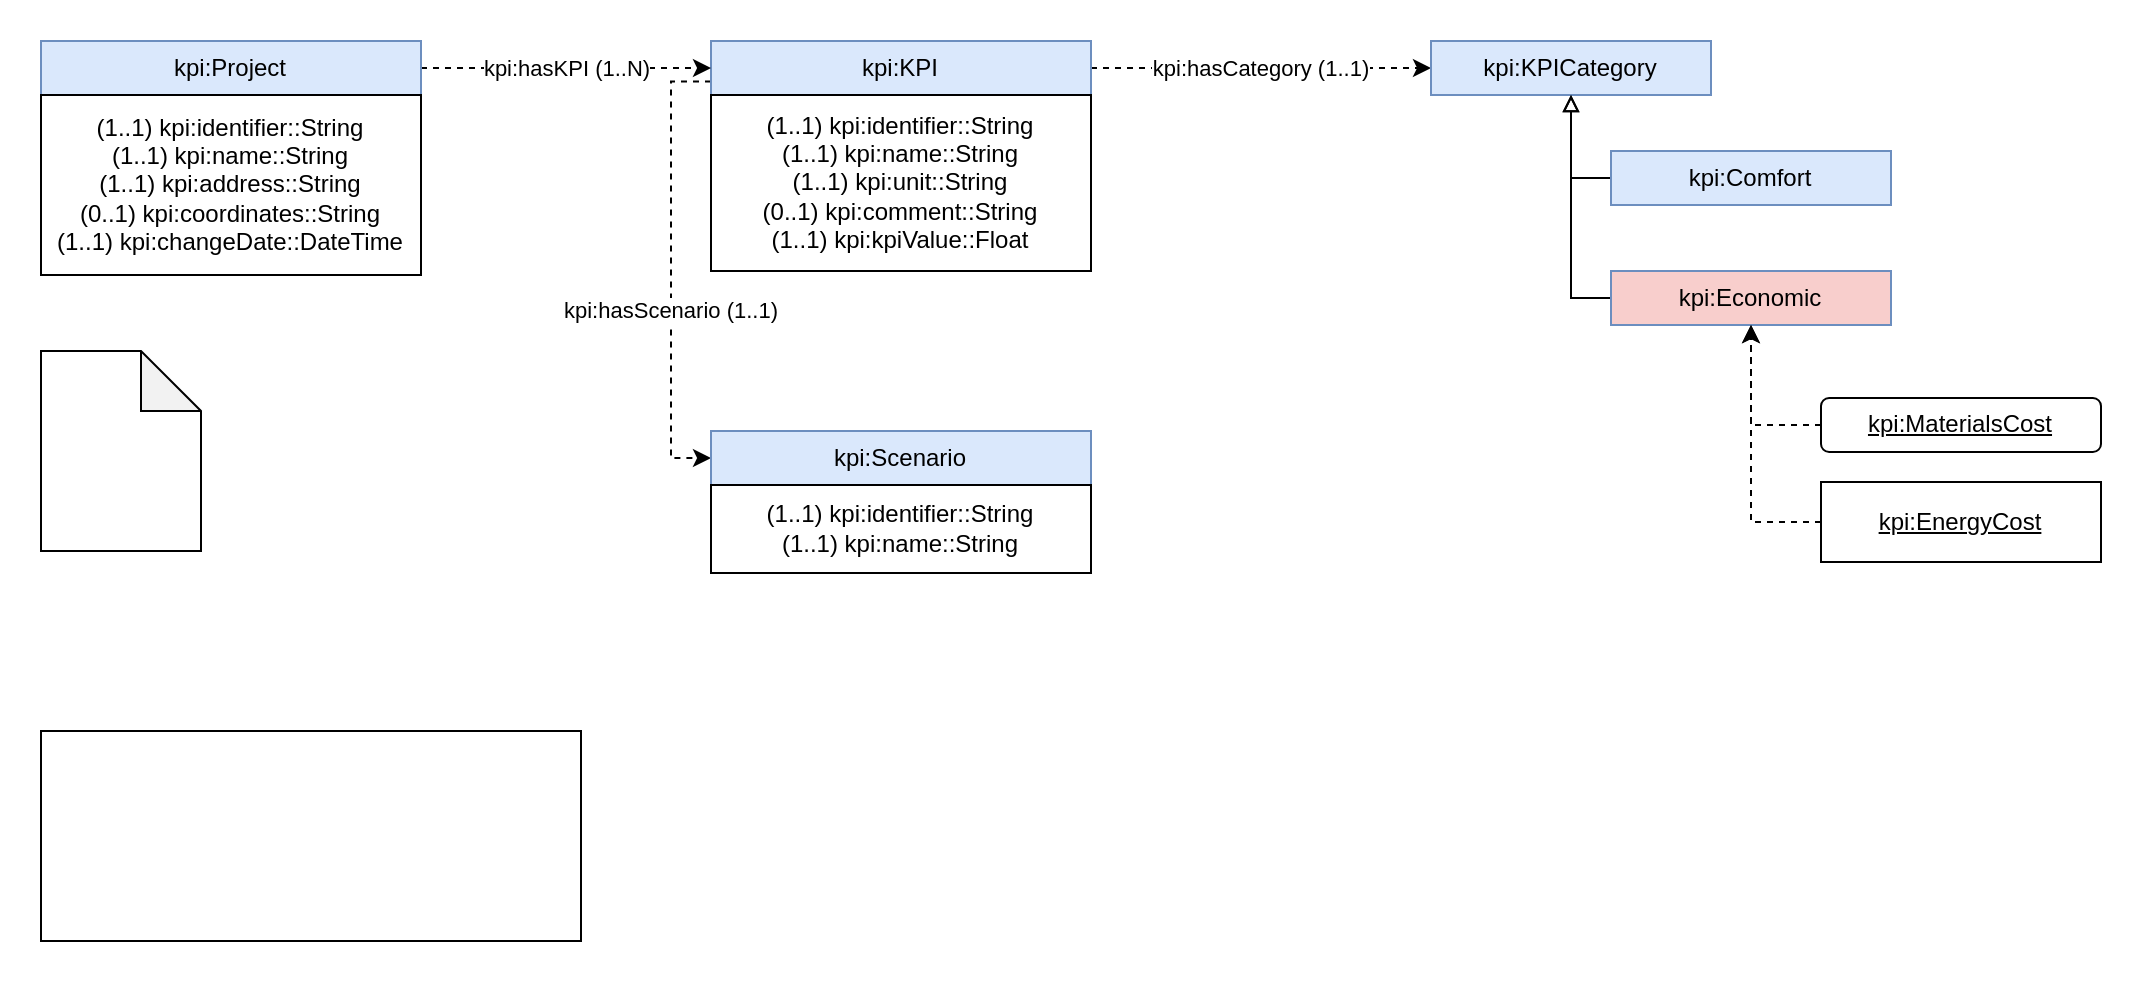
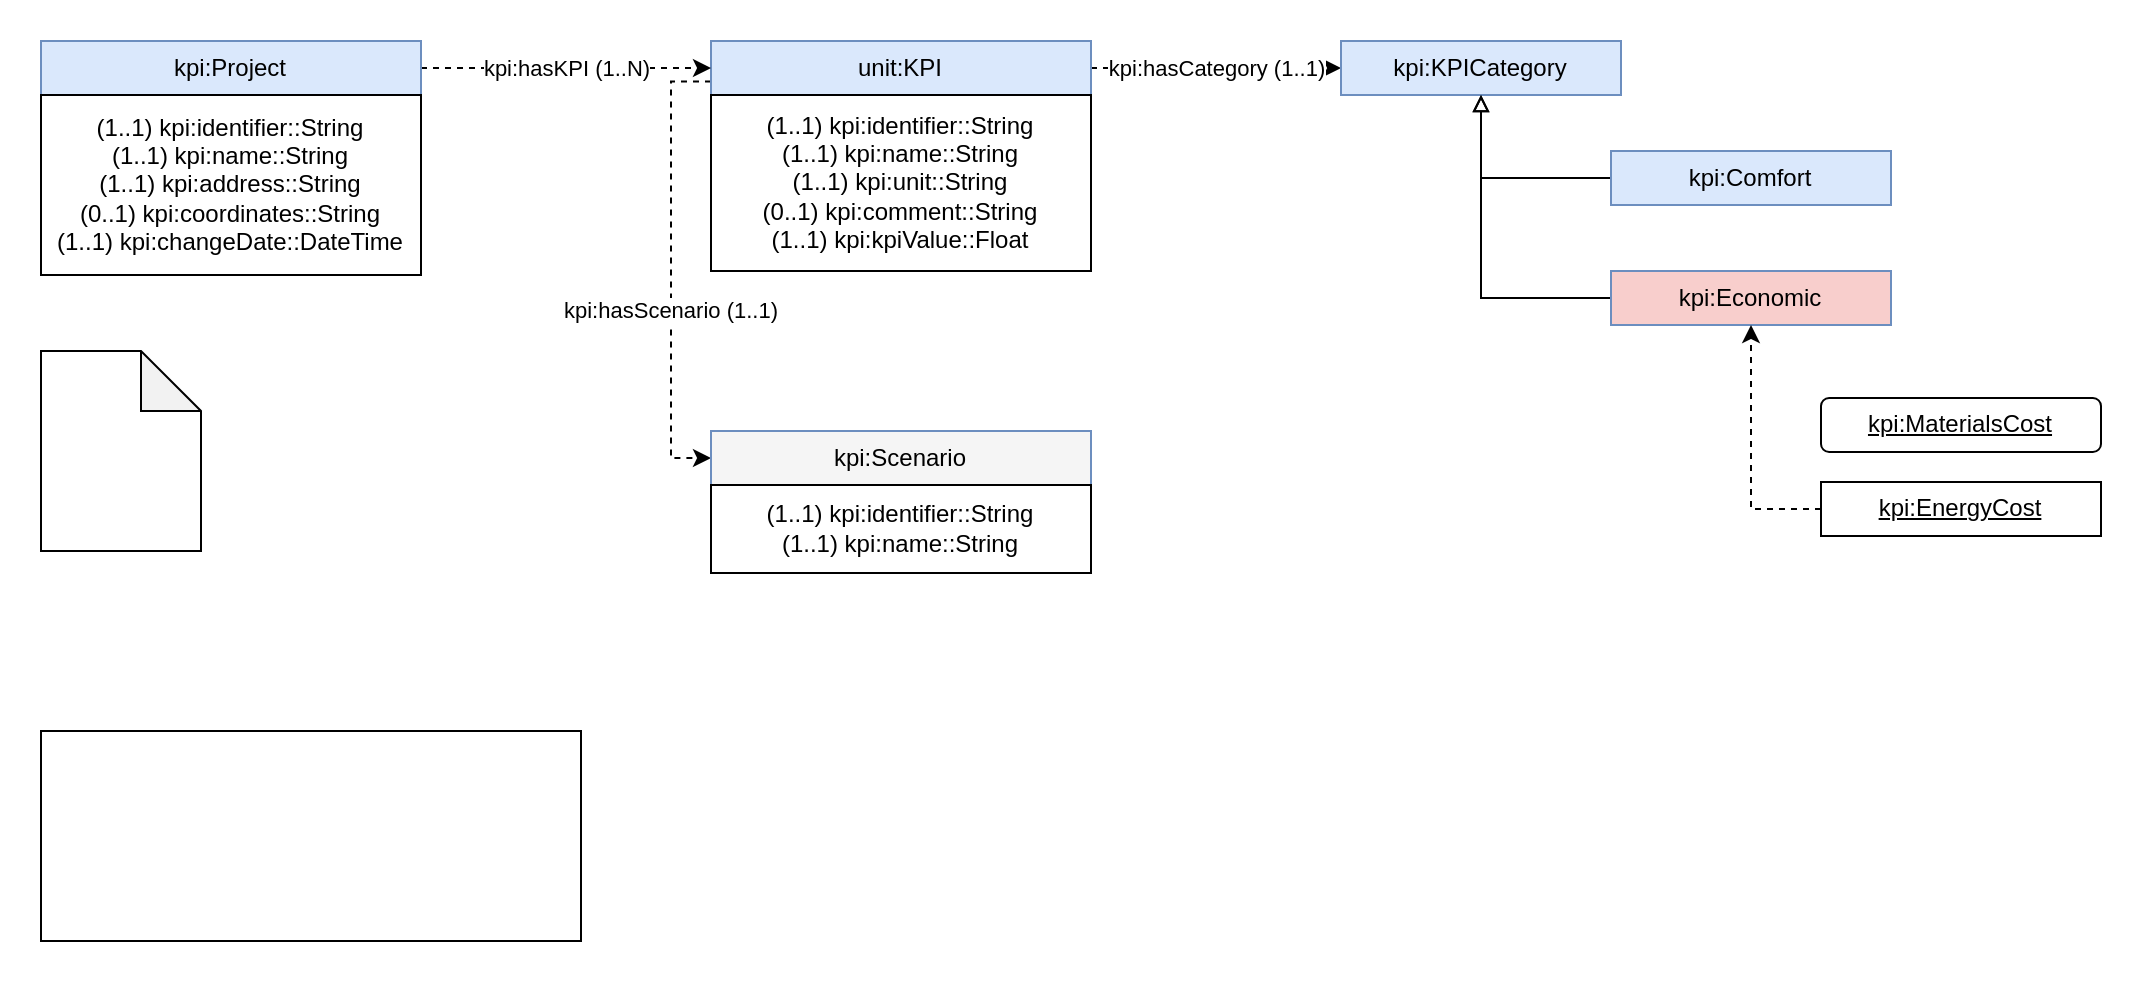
(1571, 68) -> (1481, 68)
(901, 69) -> (901, 69)
(1789, 425) -> none
(901, 458) -> (901, 458)
(1961, 522) -> (1961, 509)
